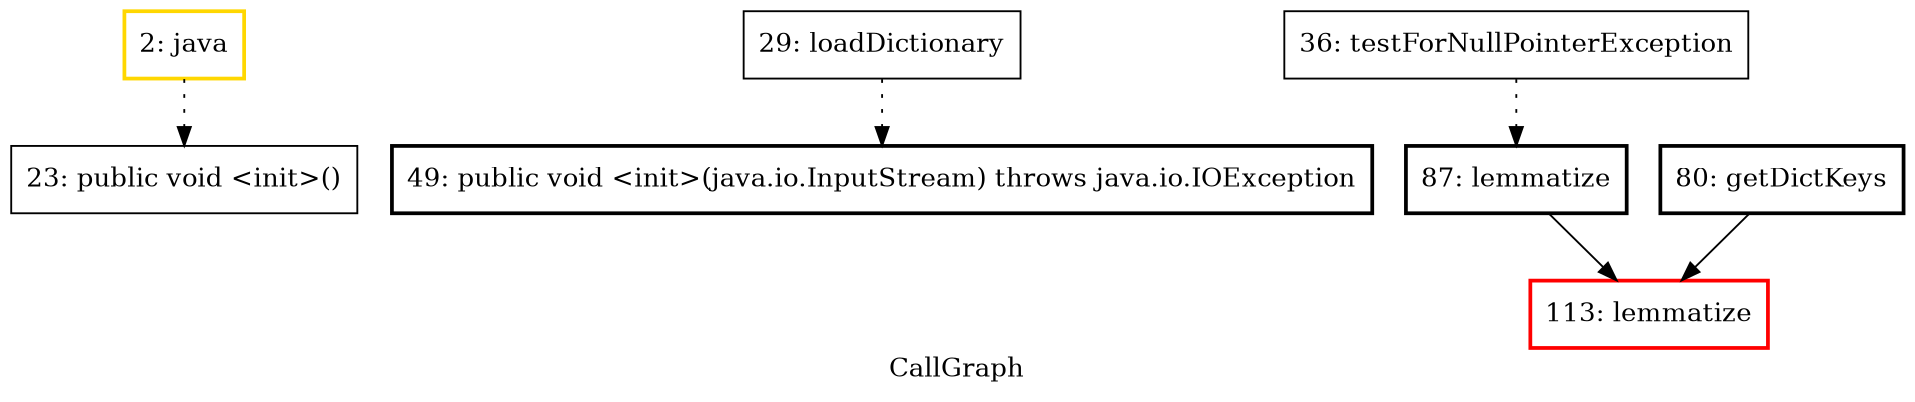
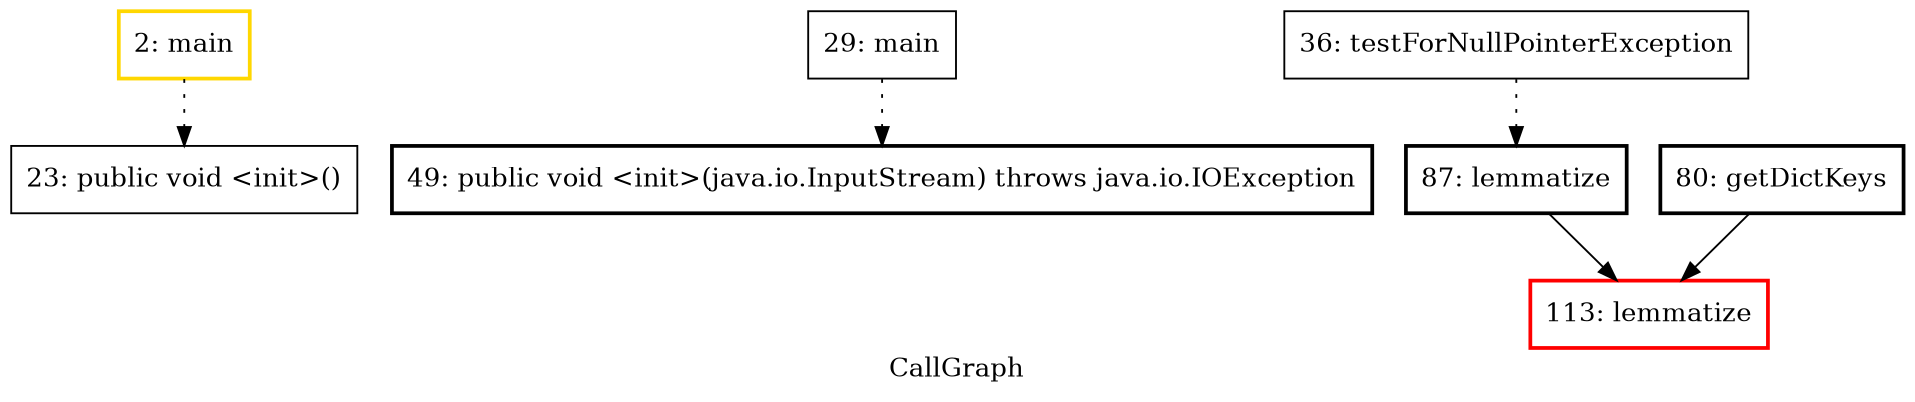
(184, 45) -> (184, 45)
(882, 45) -> (882, 45)
